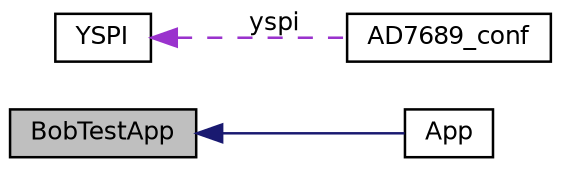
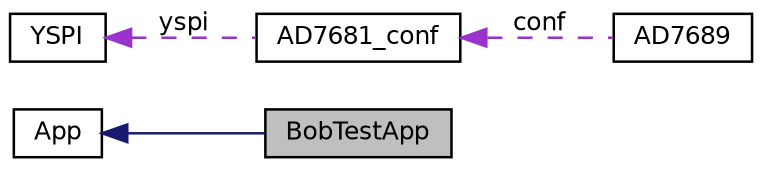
(449, 38) -> (358, 38)
none -> (683, 38)
(313, 133) -> (196, 133)
